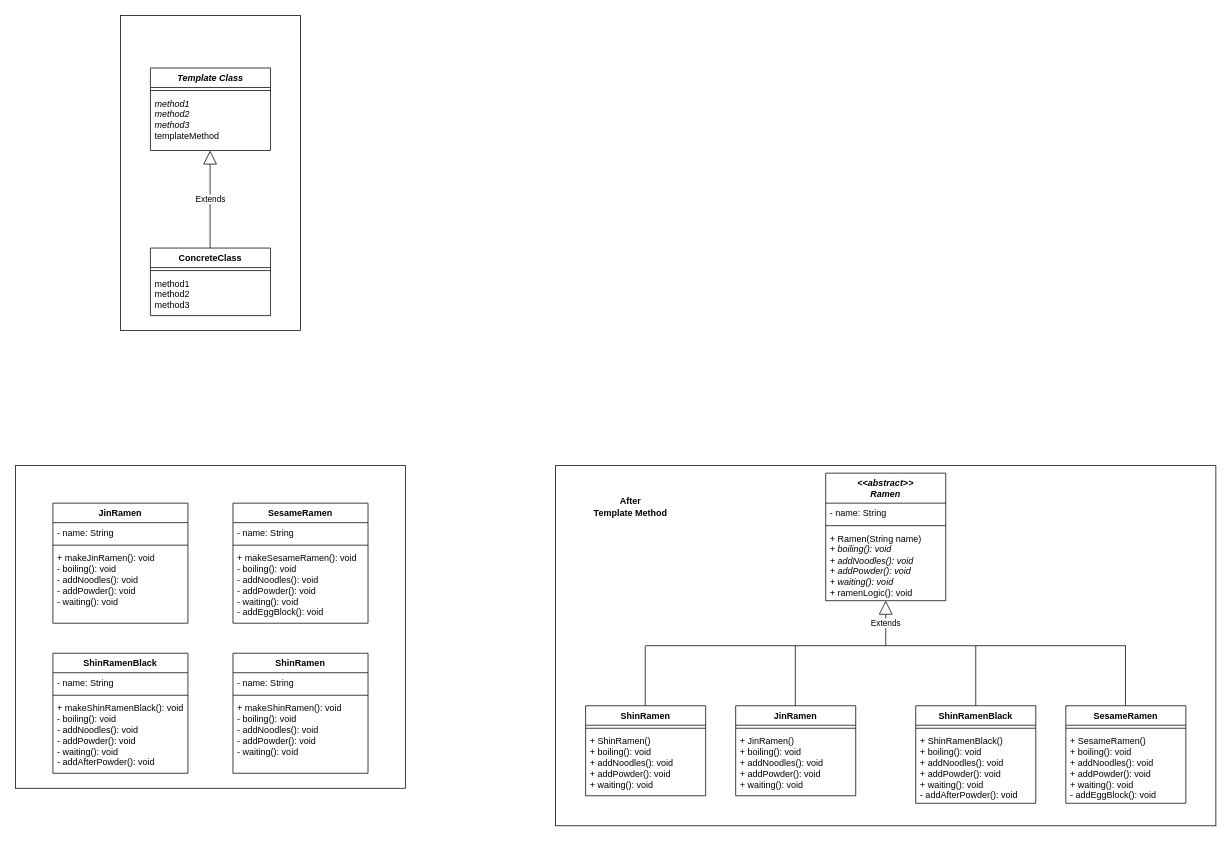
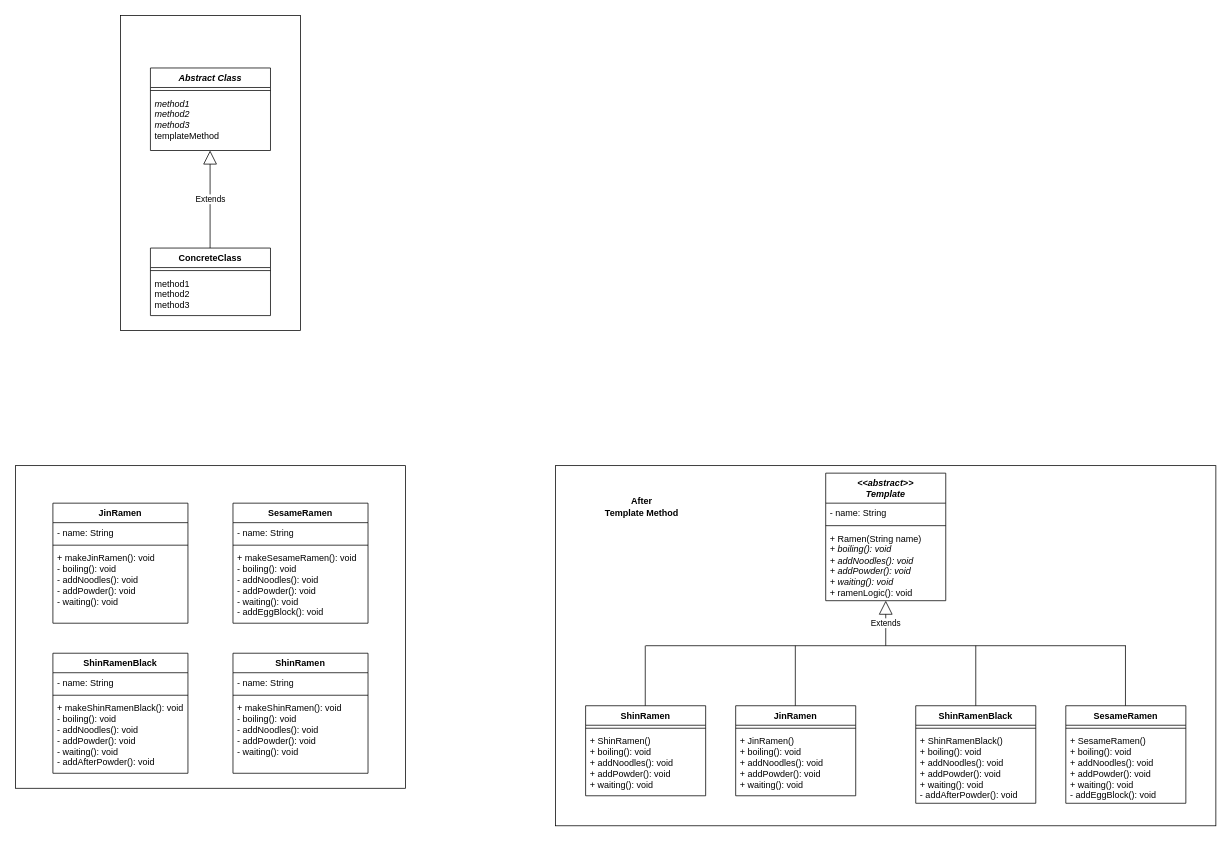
(210, 79) -> (210, 79)
(885, 489) -> (885, 489)
(630, 507) -> (642, 507)
